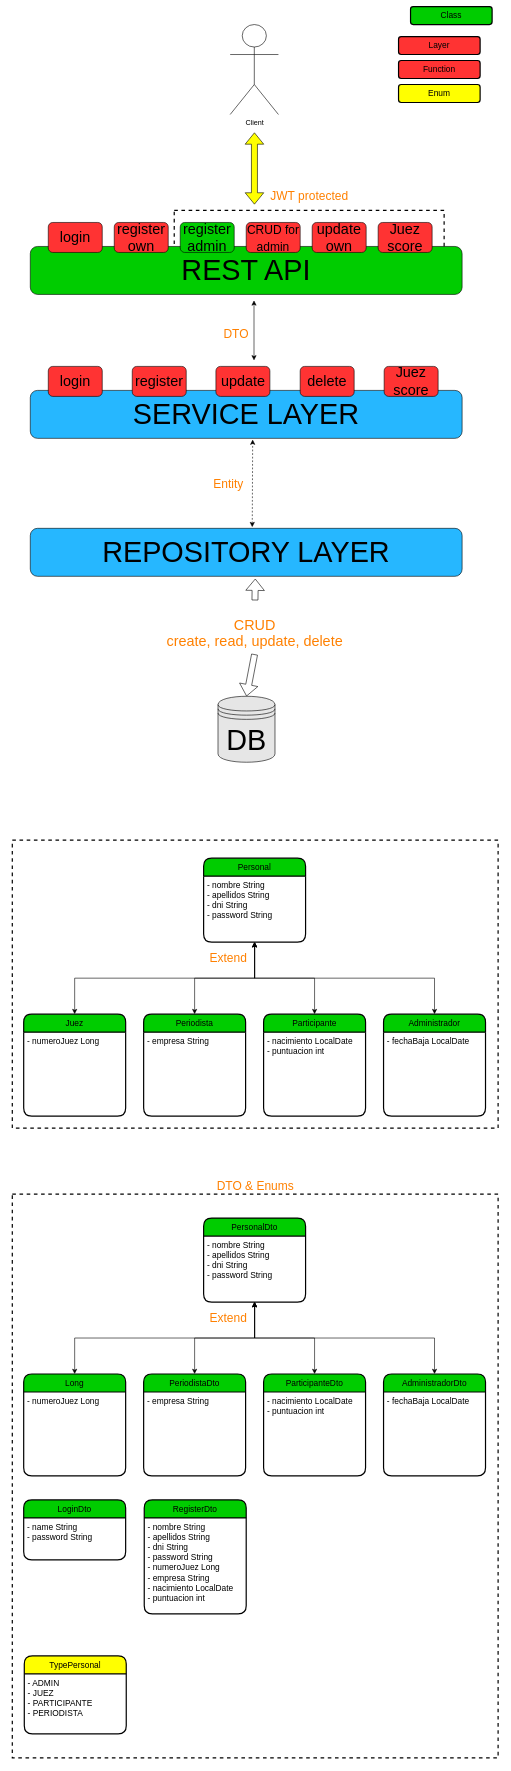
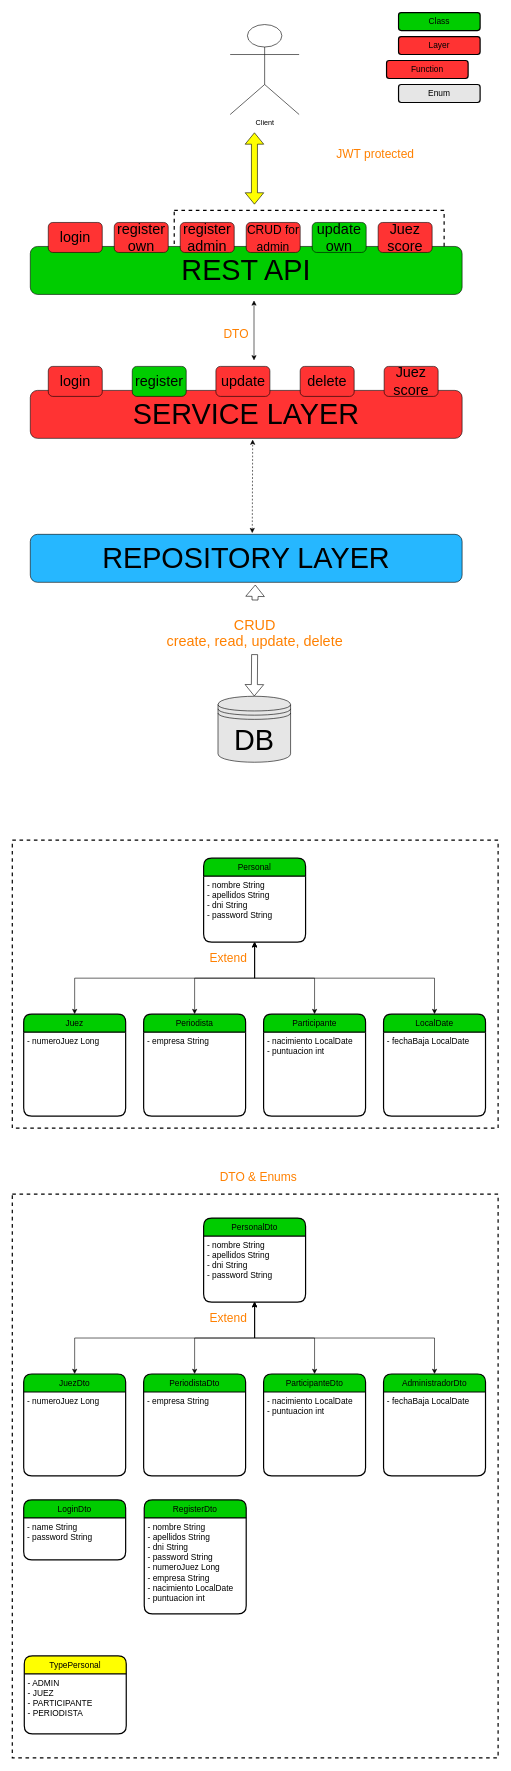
(452, 15) -> (440, 21)
(254, 69) -> (265, 69)
(440, 69) -> (428, 69)
(440, 93) -> (440, 93)
(309, 195) -> (375, 153)
(207, 237) -> (207, 237)
(339, 237) -> (339, 237)
(159, 381) -> (159, 381)
(246, 414) -> (246, 414)
(228, 483) -> none
(246, 552) -> (246, 558)
(247, 729) -> (254, 729)
(434, 1024) -> (434, 1024)
(255, 1185) -> (258, 1176)
(74, 1384) -> (74, 1384)
